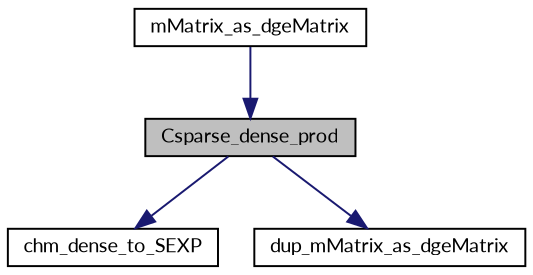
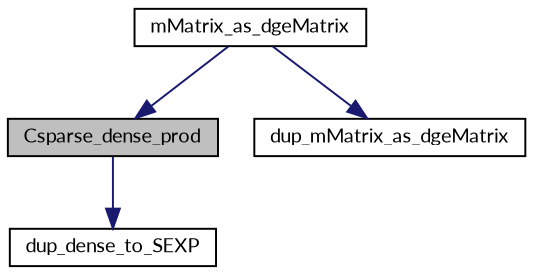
(312, 186) -> (312, 76)
(113, 247) -> (113, 247)
